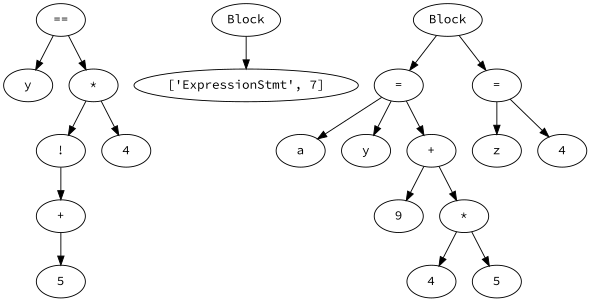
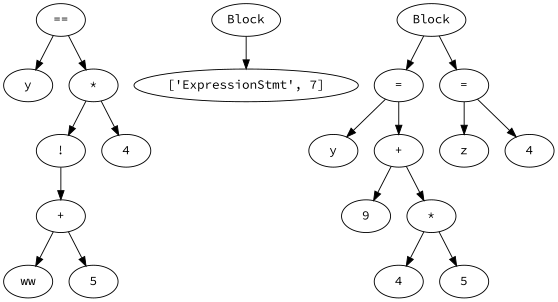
(301, 151) -> none
none -> (28, 282)
